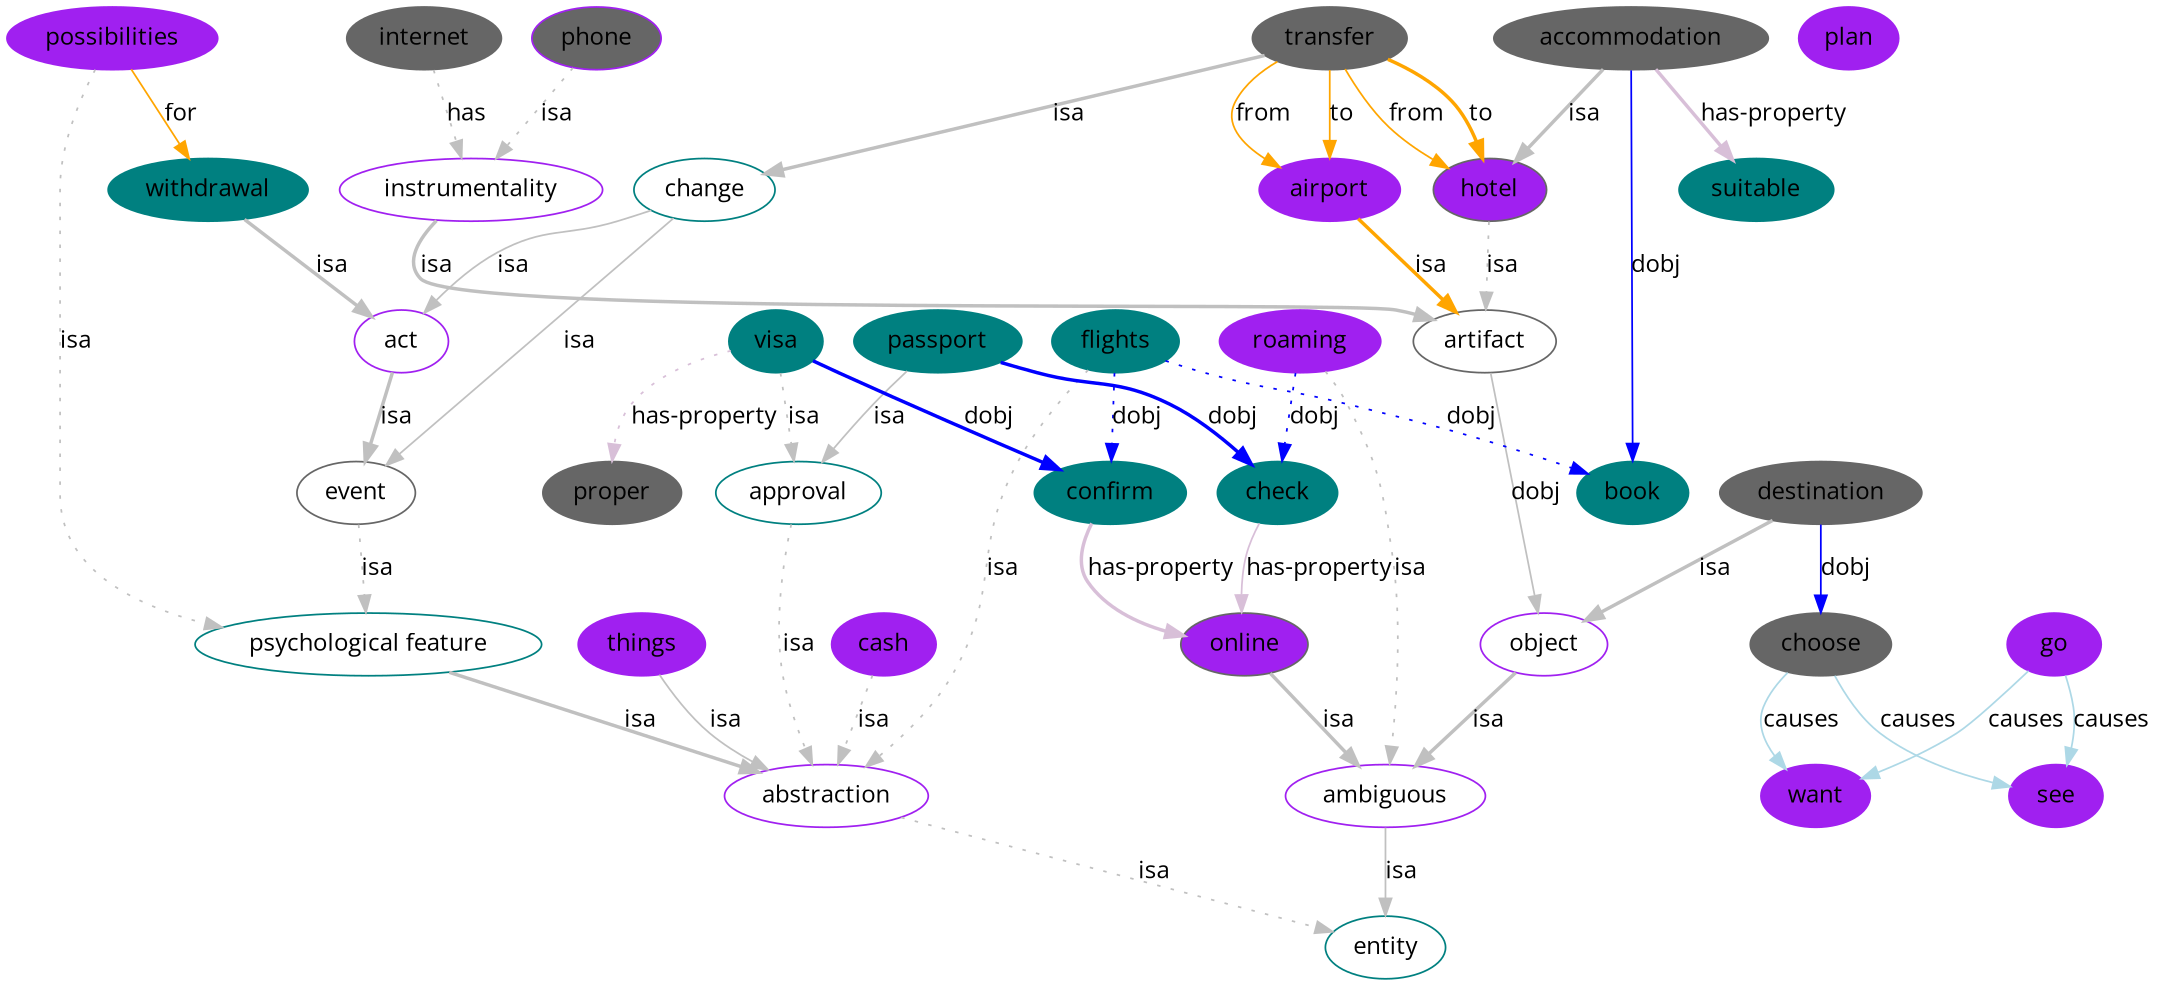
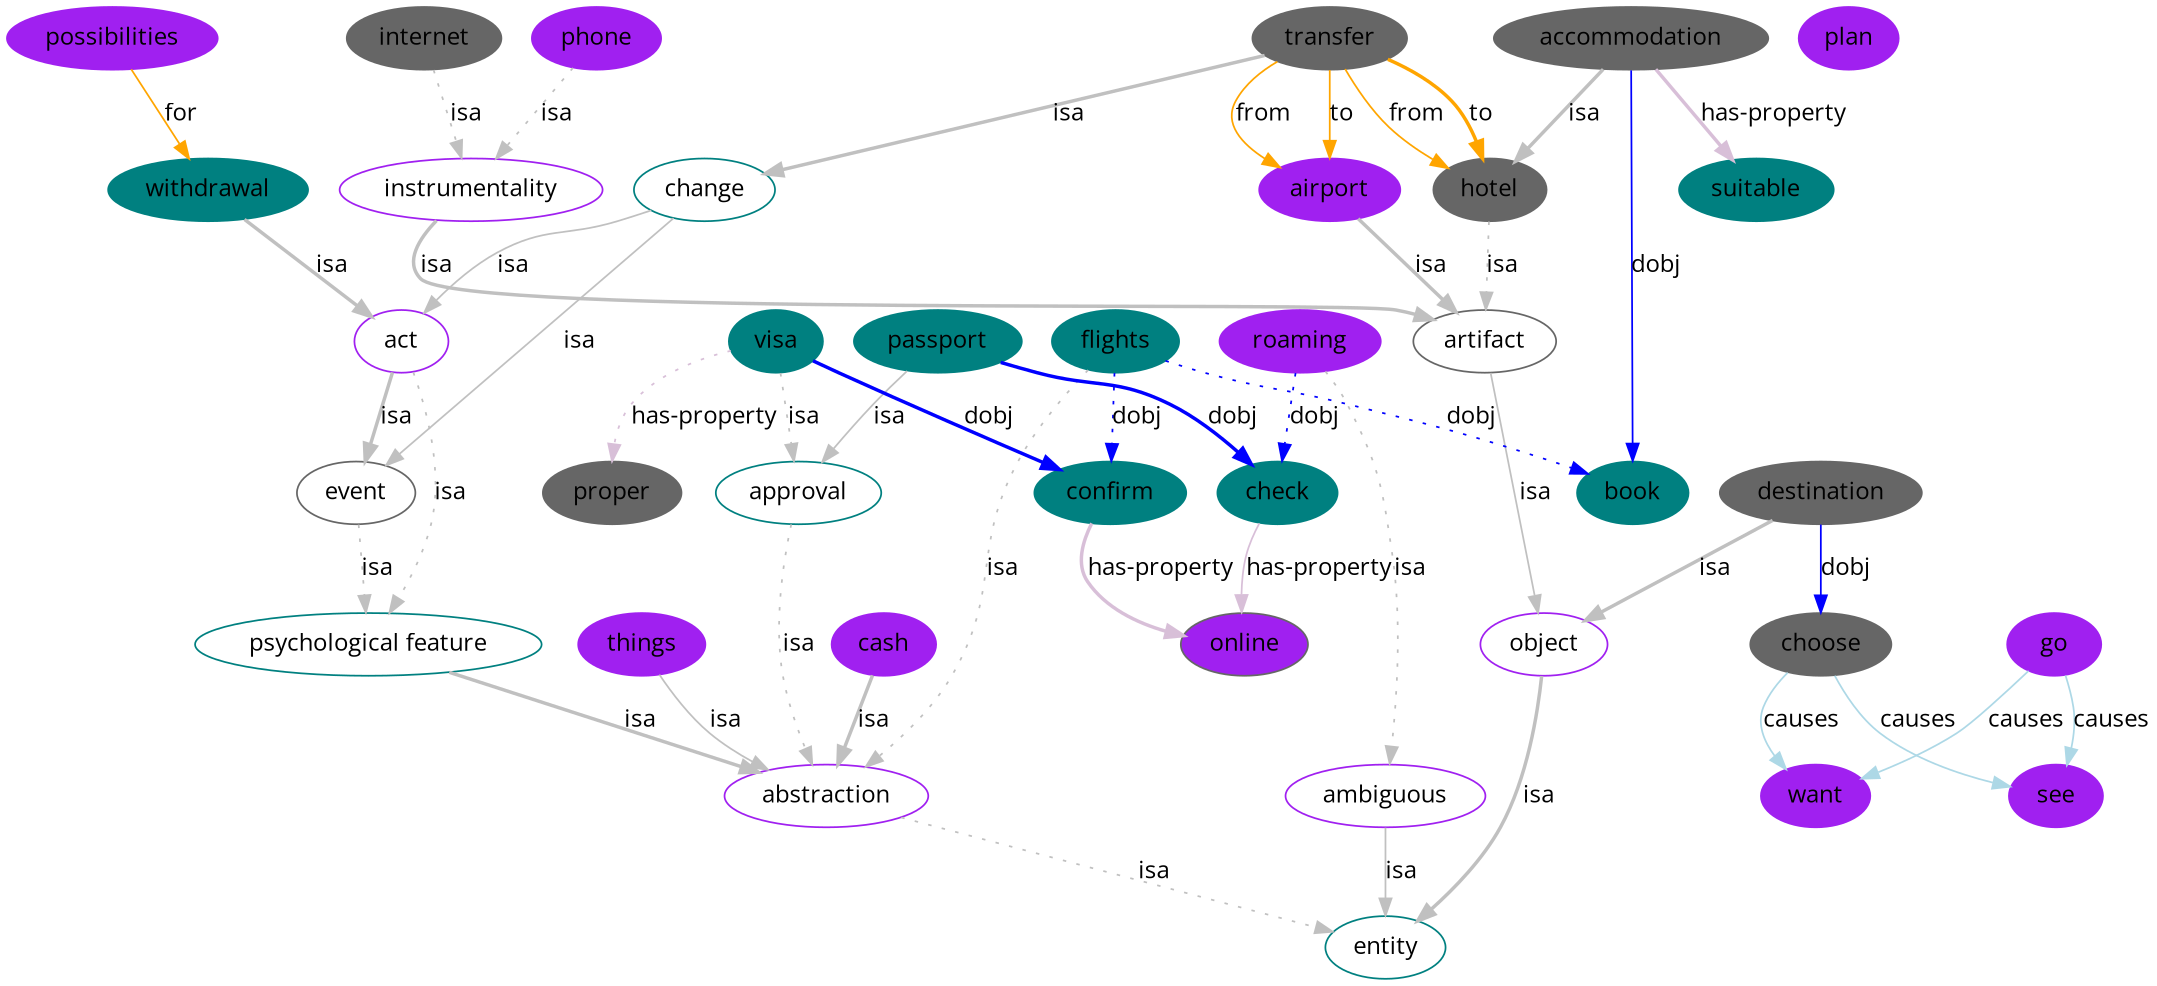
(597, 38) -> (597, 38)
(467, 114) -> (467, 114)
(1490, 190) -> (1490, 190)
(1400, 259) -> (1400, 259)
(60, 384) -> (435, 487)
(1536, 493) -> (1536, 493)
(858, 712) -> (858, 712)
(1308, 713) -> none
(1472, 713) -> (1511, 805)
